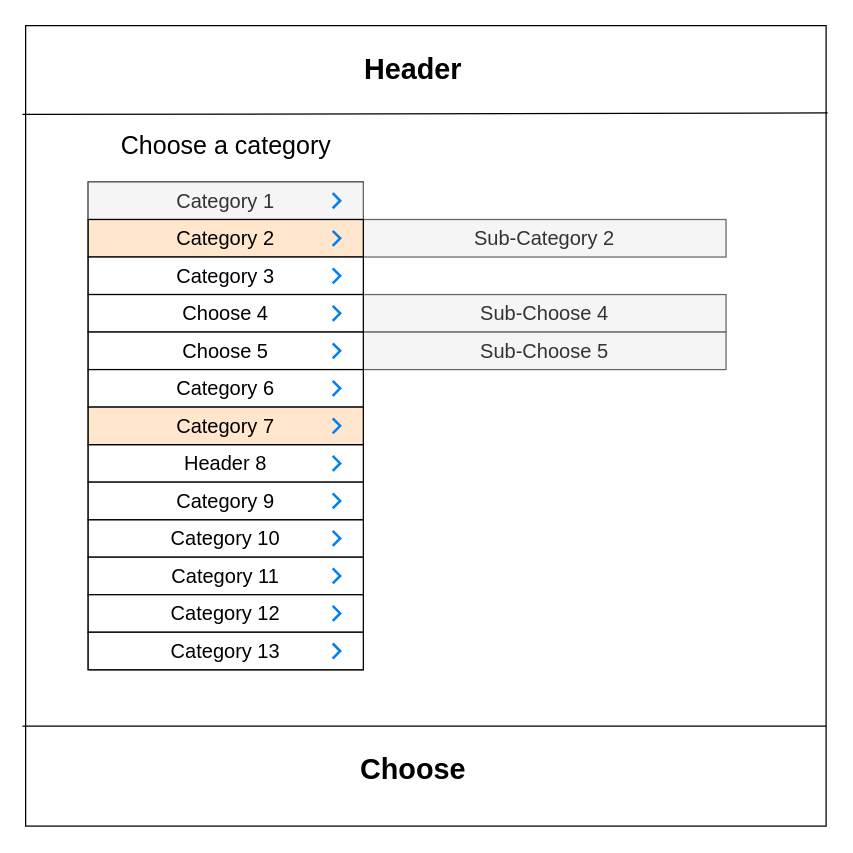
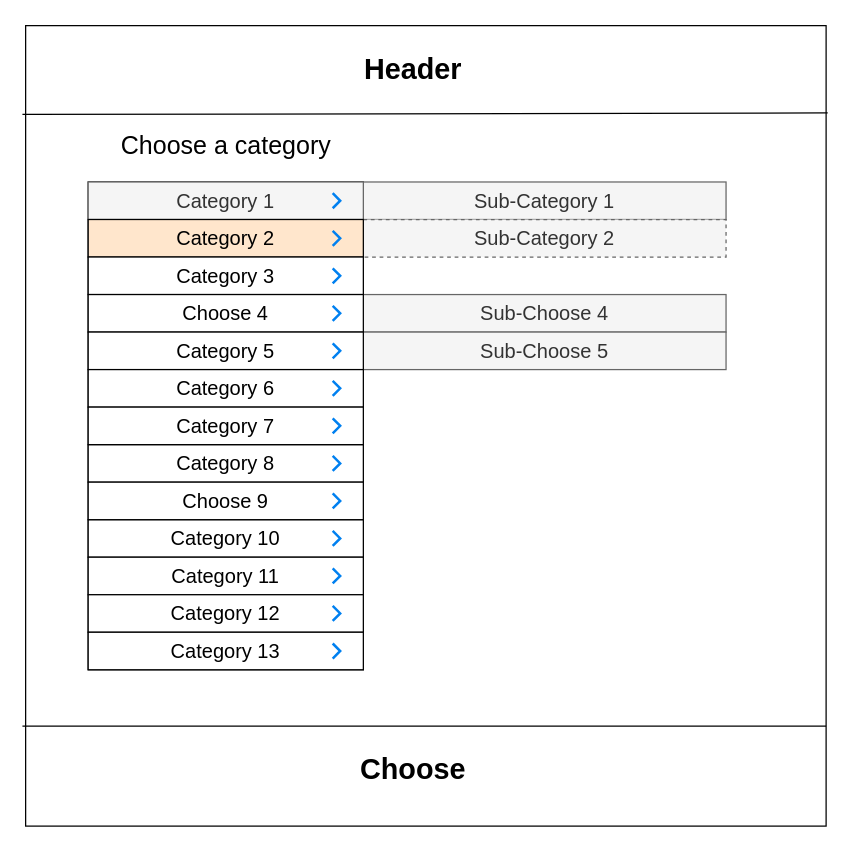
none -> (544, 201)
(544, 238) -> (544, 238)
(226, 351) -> (226, 351)
(226, 426) -> (226, 426)
(226, 463) -> (226, 463)
(226, 501) -> (226, 501)
